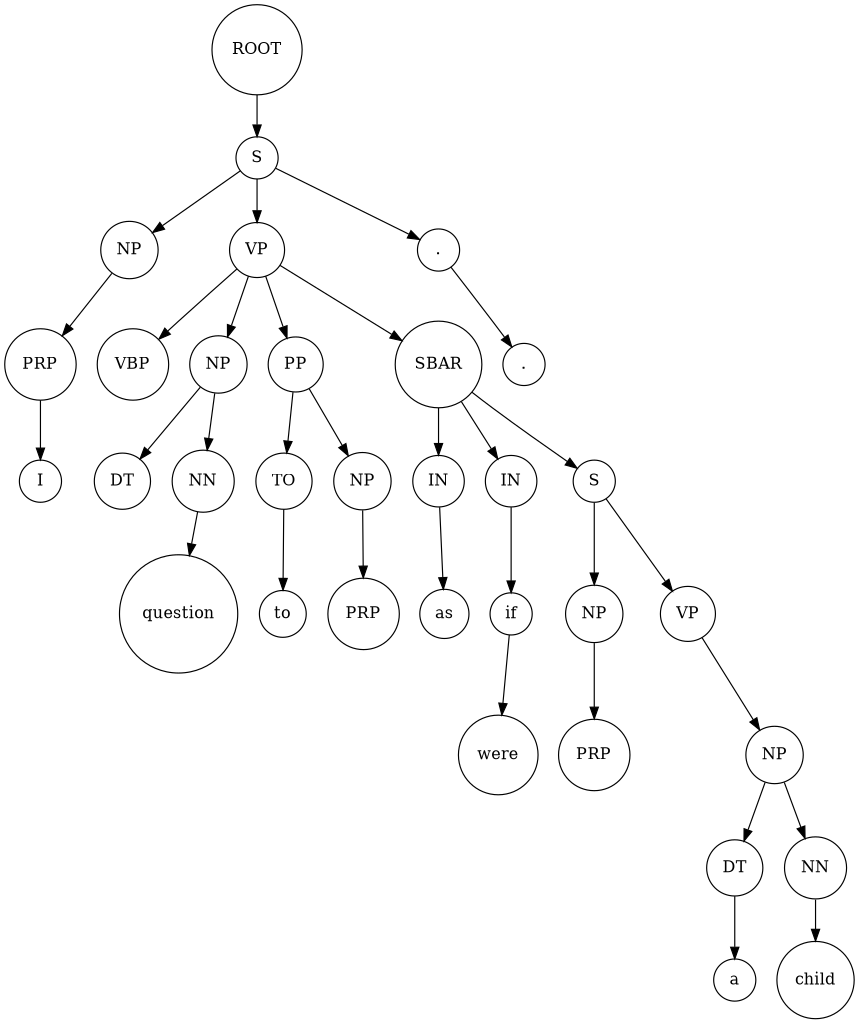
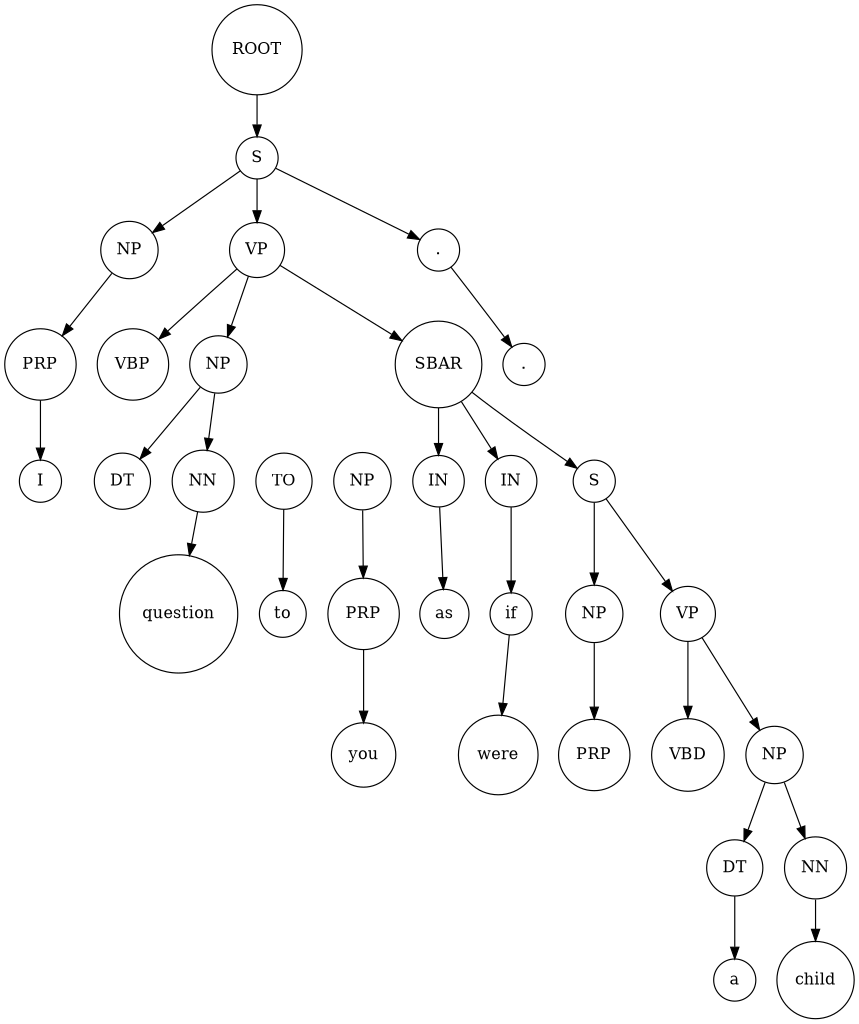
(296, 364) -> none
none -> (364, 755)
none -> (688, 755)
